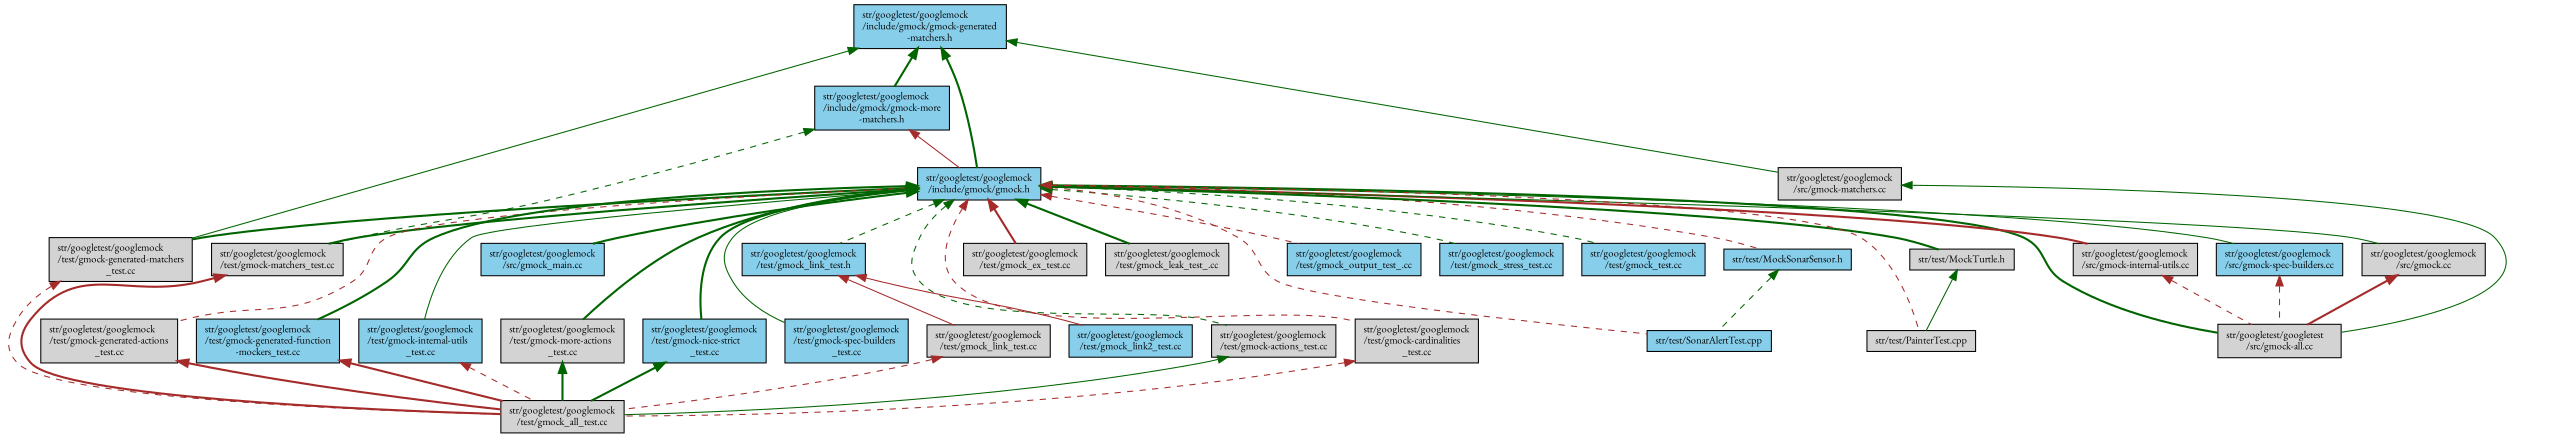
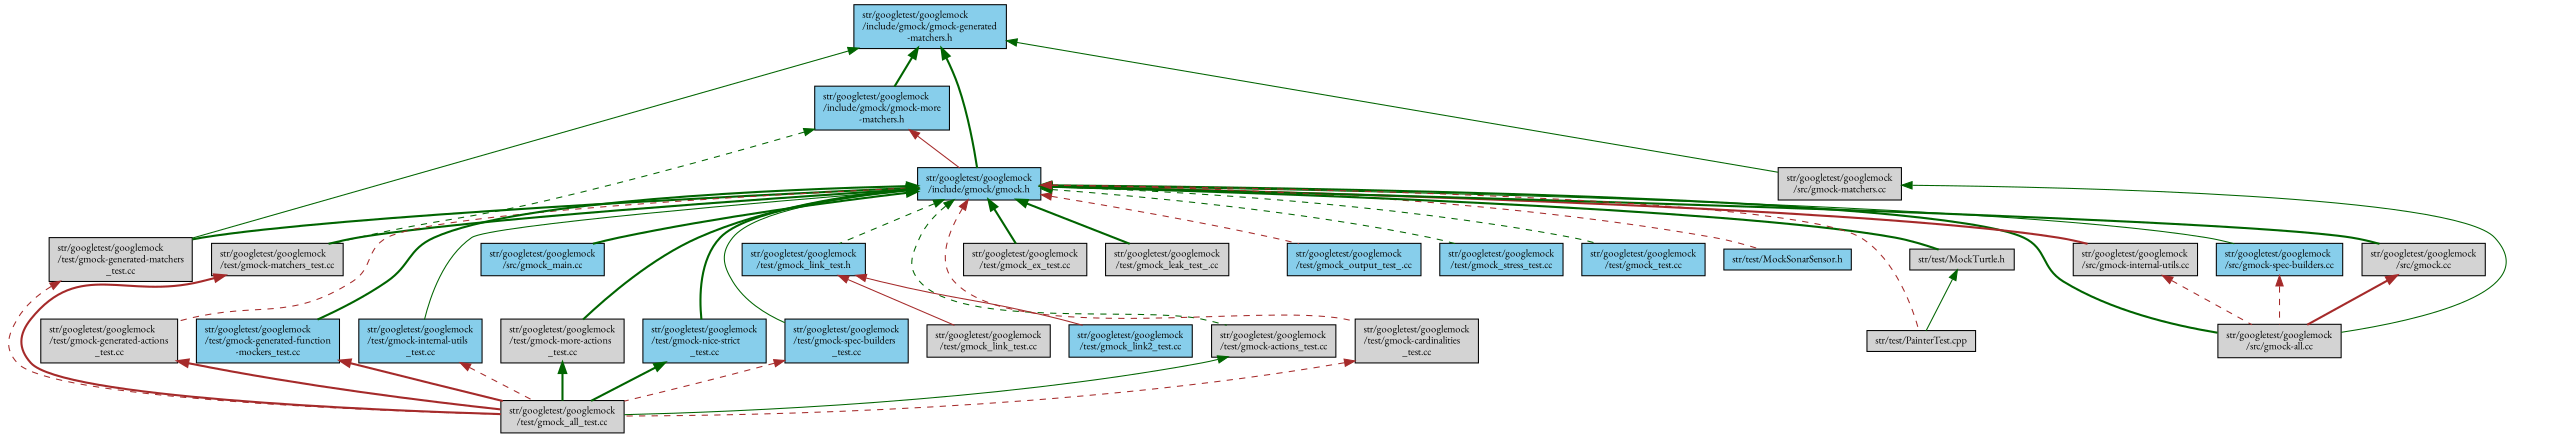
(1716, 206) -> (1716, 206)
(1005, 226) -> (1005, 226)
(1709, 341) -> none
(2280, 341) -> (2280, 341)
(779, 388) -> (699, 383)
